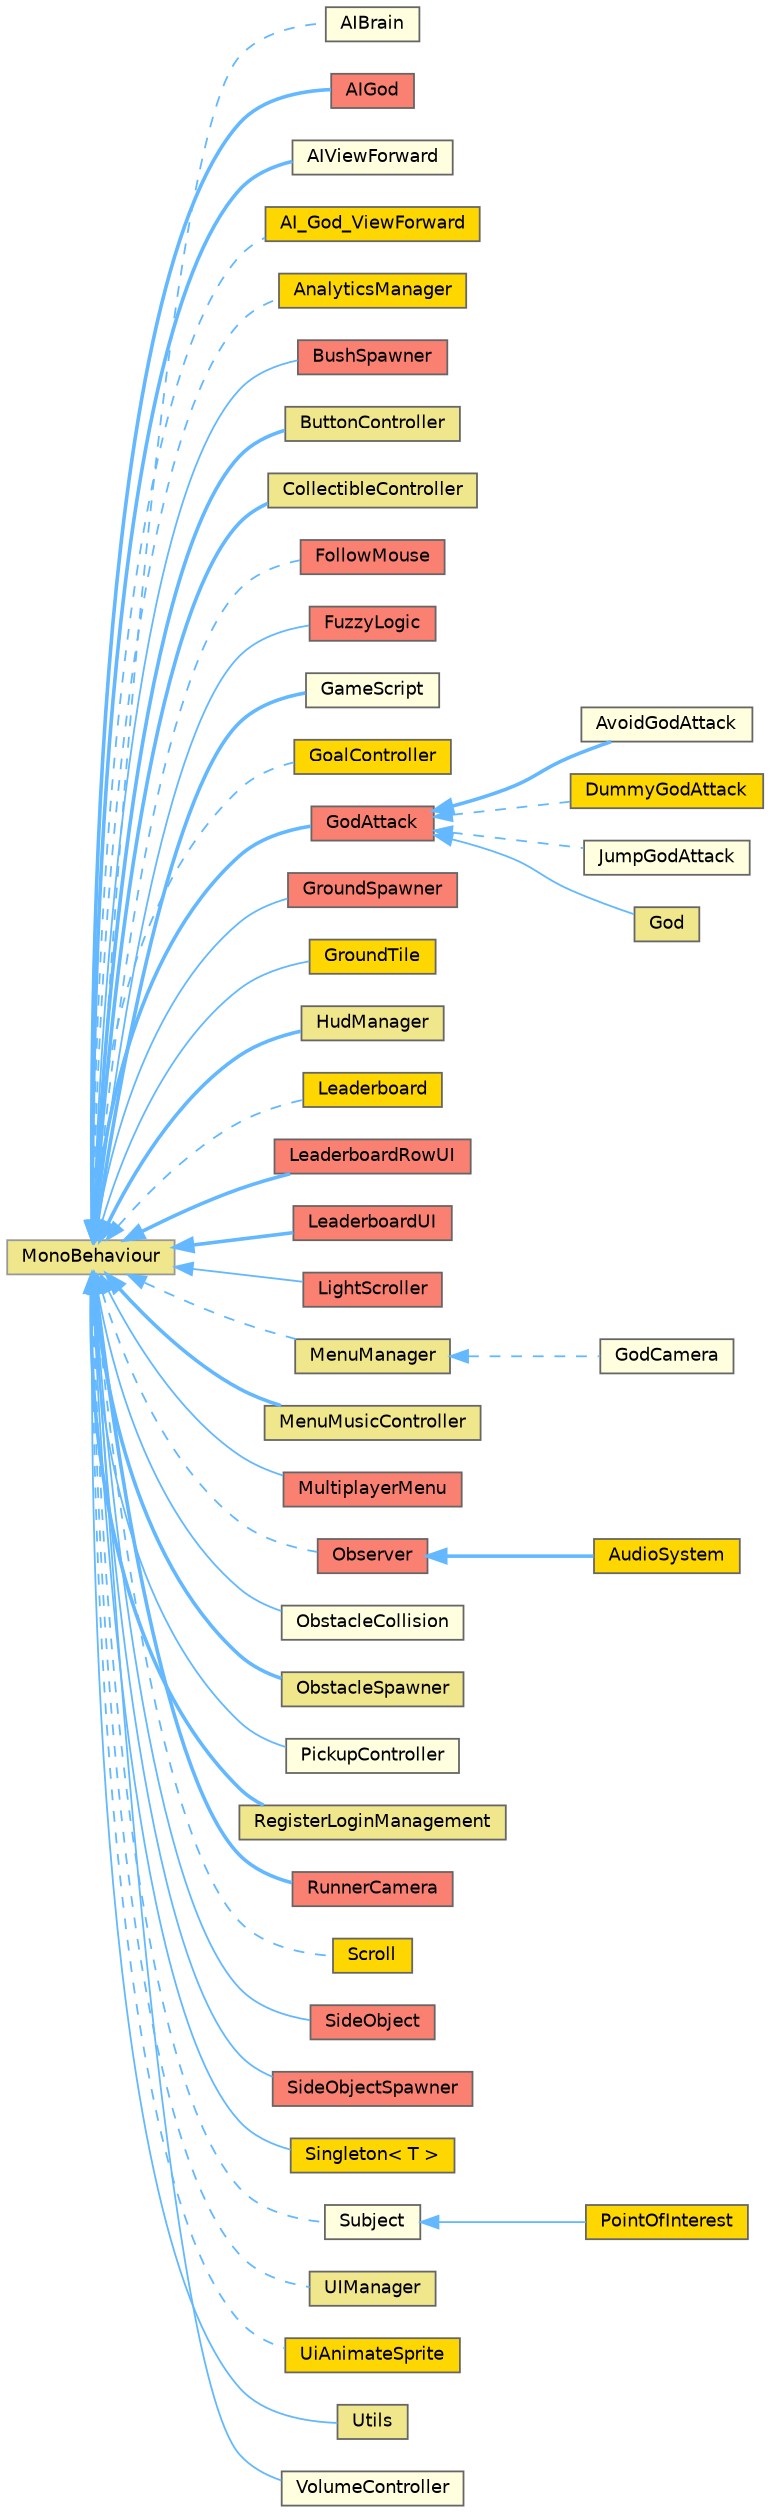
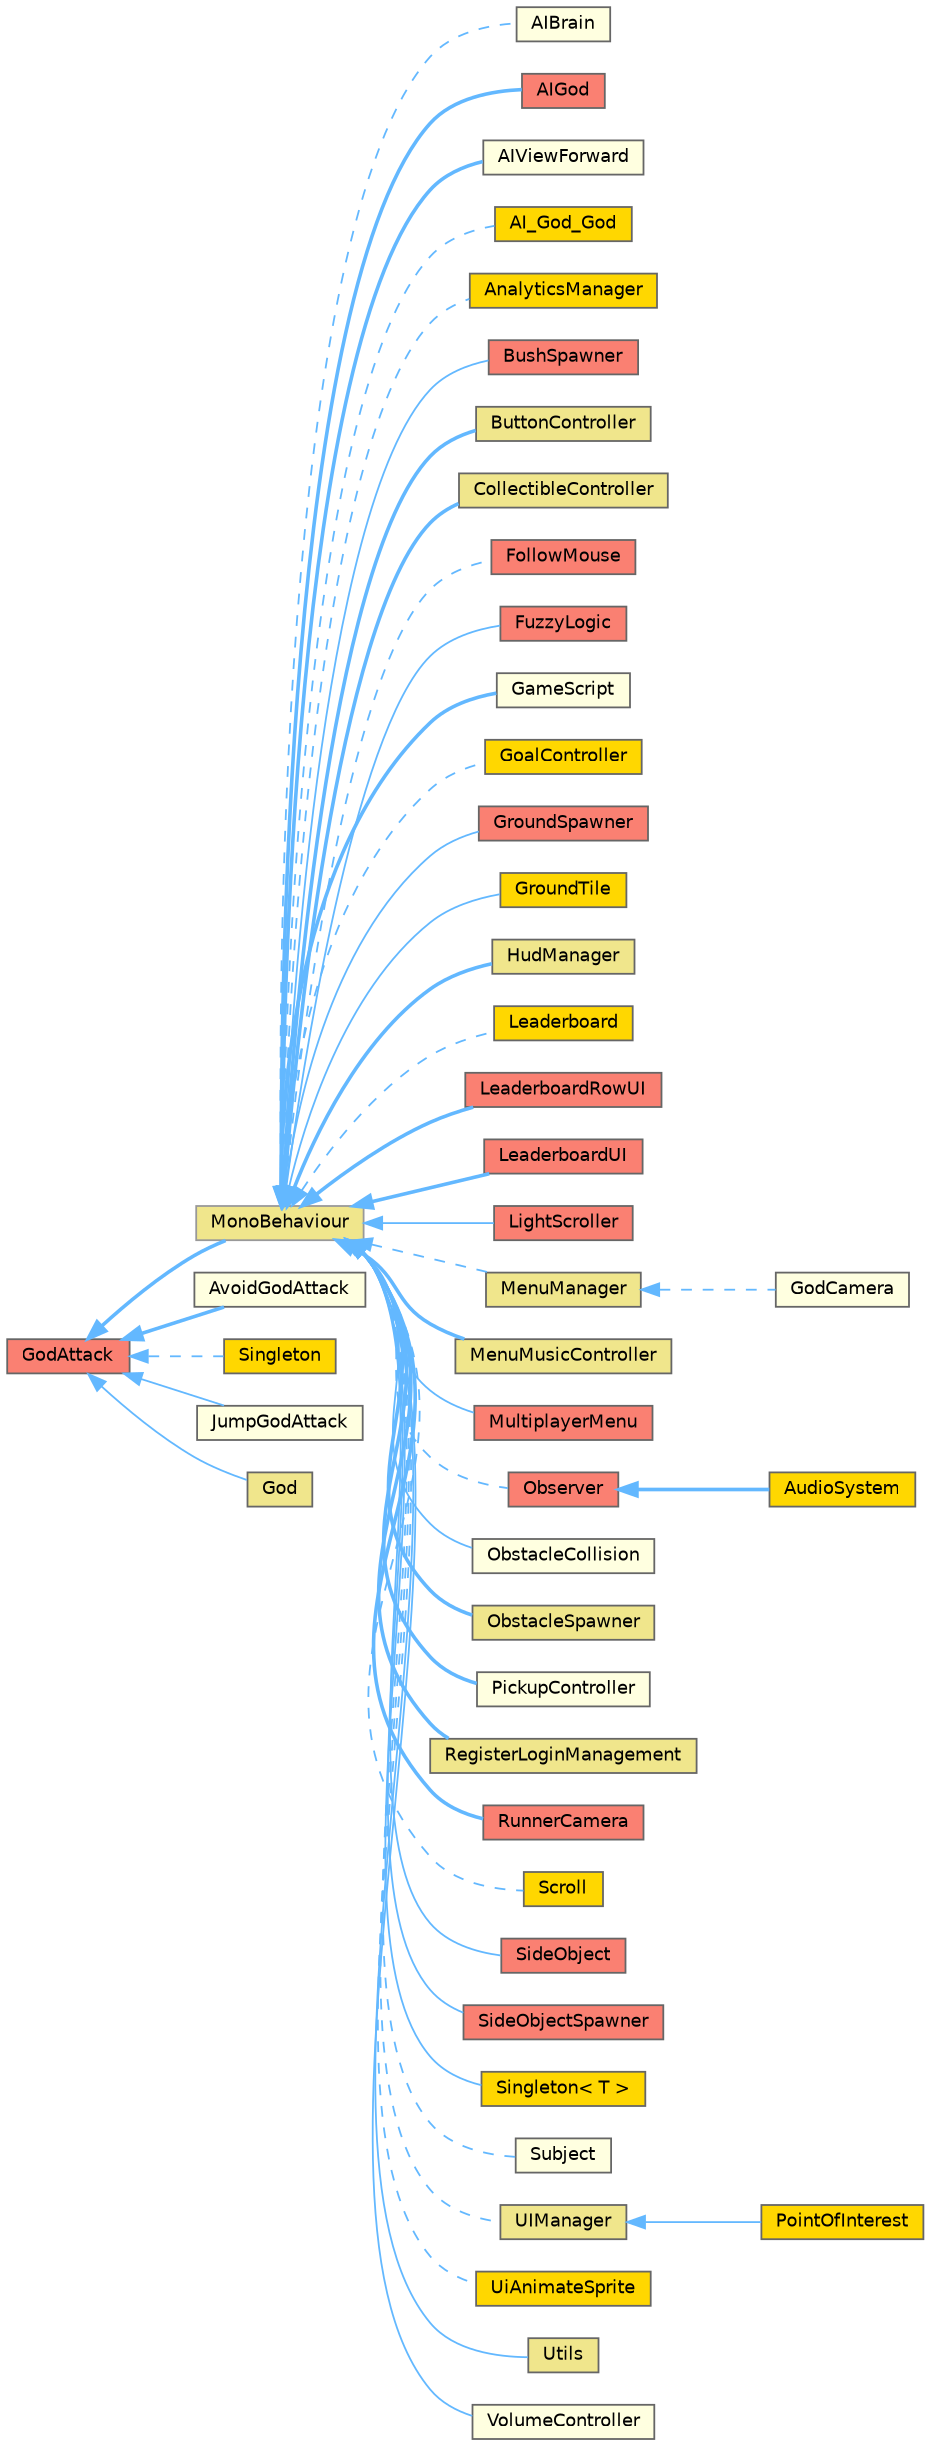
(373, 224) -> (563, 224)
(667, 791) -> (280, 1356)
(518, 840) -> (183, 1392)
(155, 978) -> (160, 1278)
(160, 1607) -> (391, 1482)
(512, 2222) -> (703, 2222)
